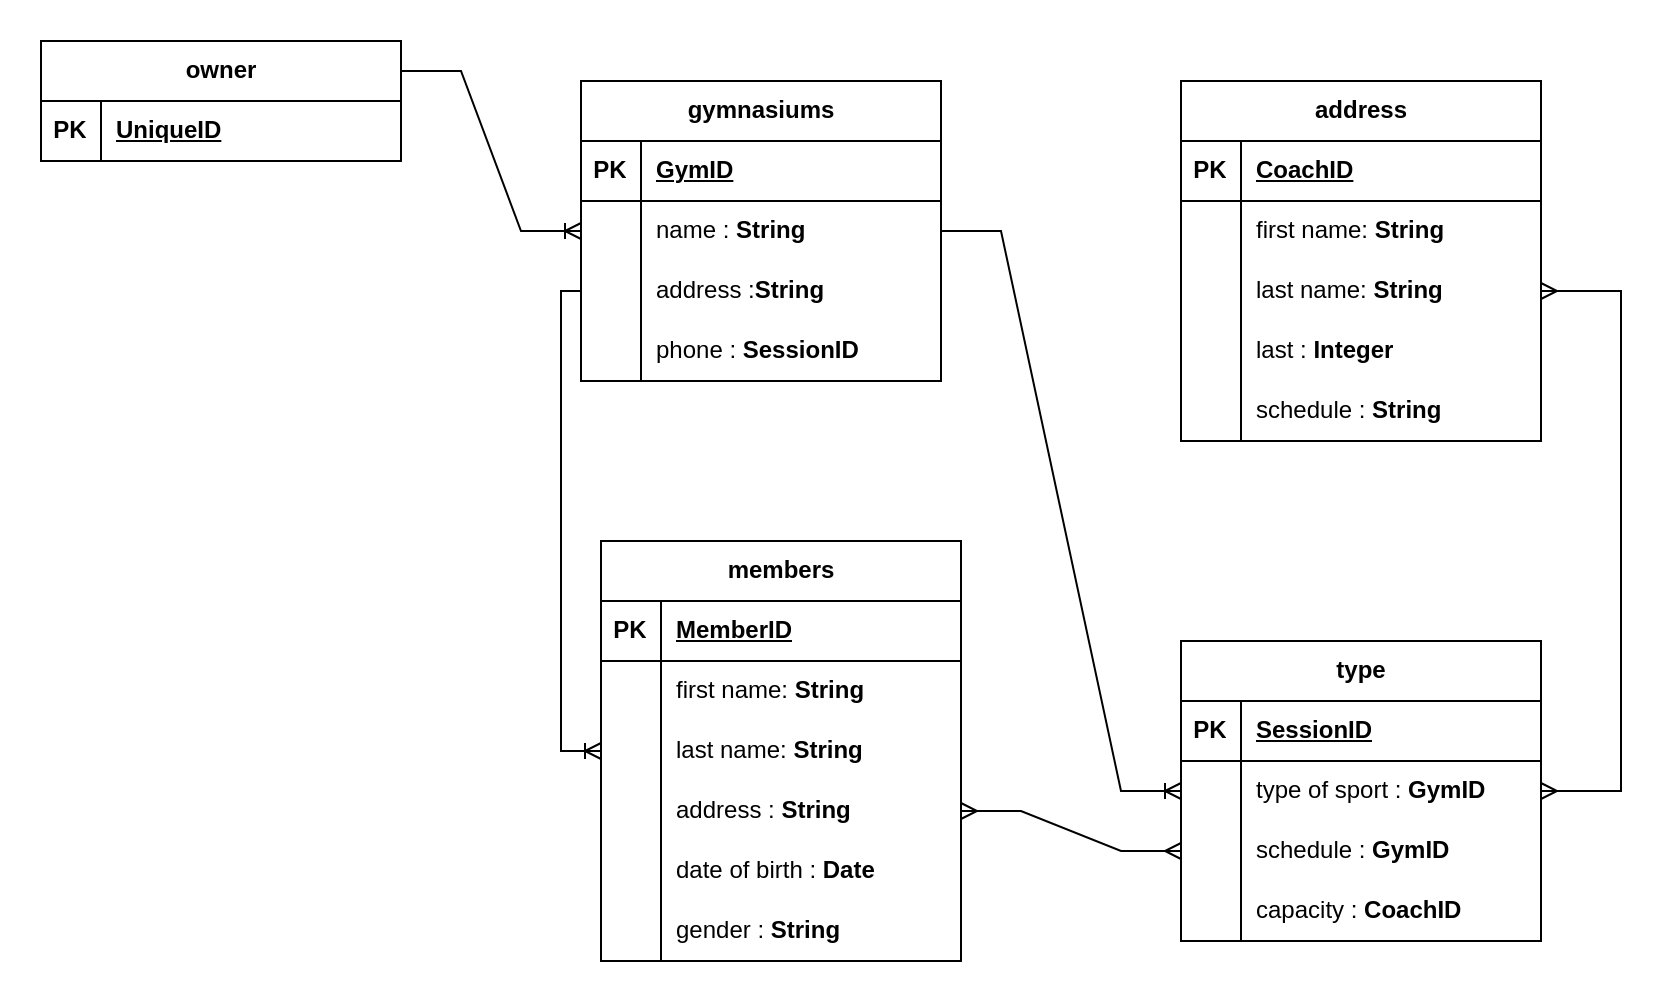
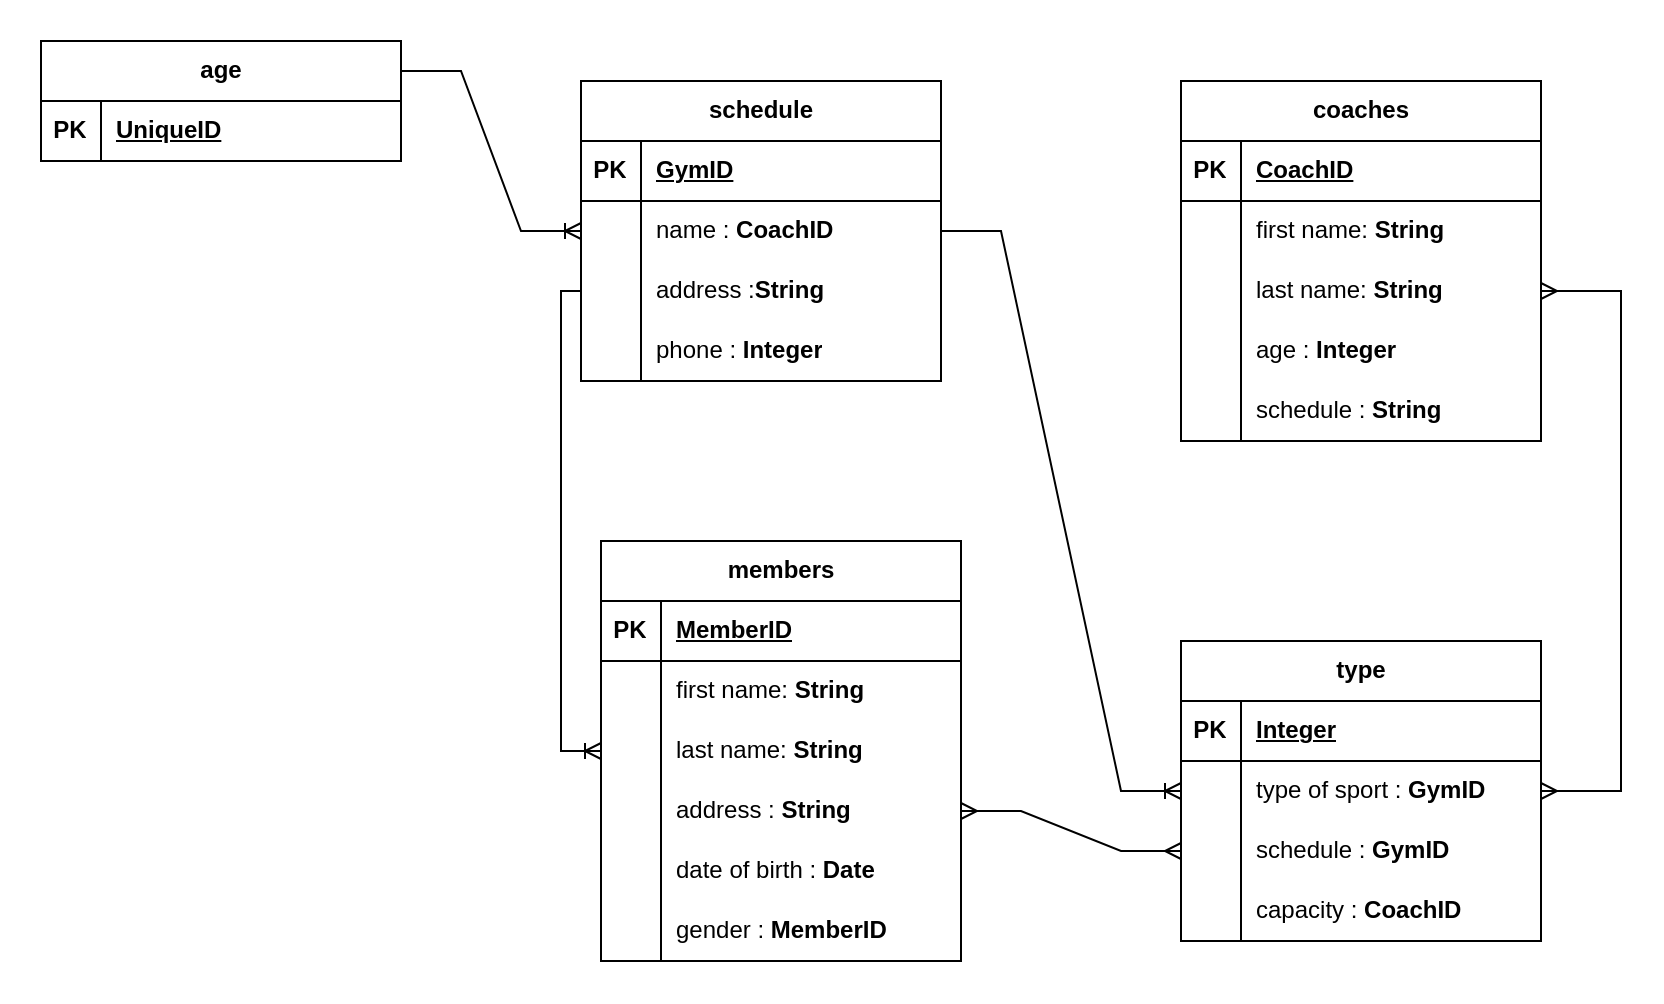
(222, 71) -> (222, 71)
(762, 111) -> (762, 111)
(1362, 111) -> (1362, 111)
(732, 231) -> (742, 231)
(759, 351) -> (748, 351)
(1339, 351) -> (1335, 351)
(1314, 731) -> (1304, 731)
(768, 931) -> (785, 931)
